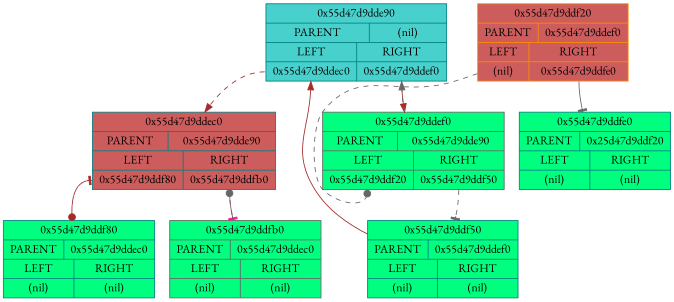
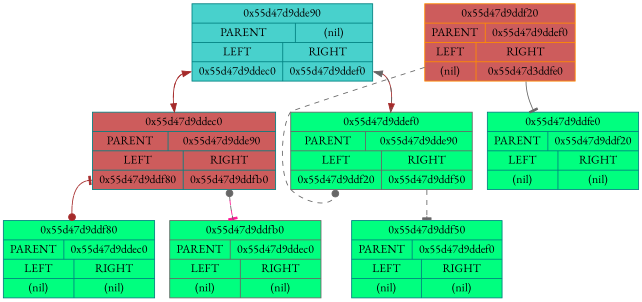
(579, 71) -> (526, 71)
(625, 141) -> (593, 141)
(307, 175) -> (174, 92)
(231, 209) -> (231, 209)
